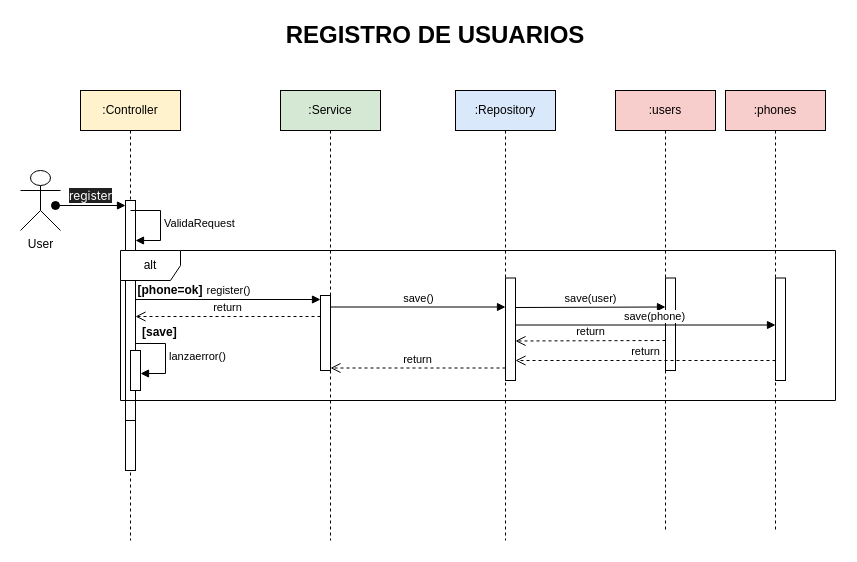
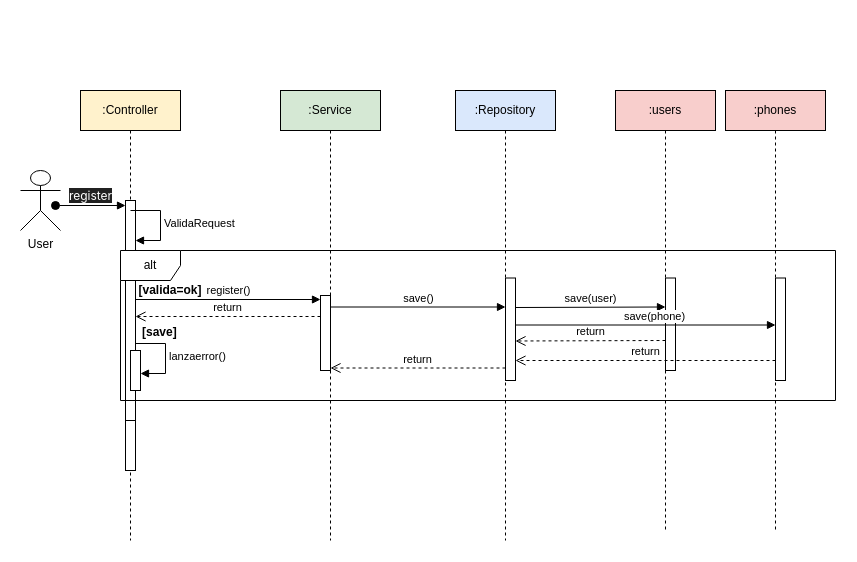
(436, 36) -> none
(171, 291) -> (171, 291)
